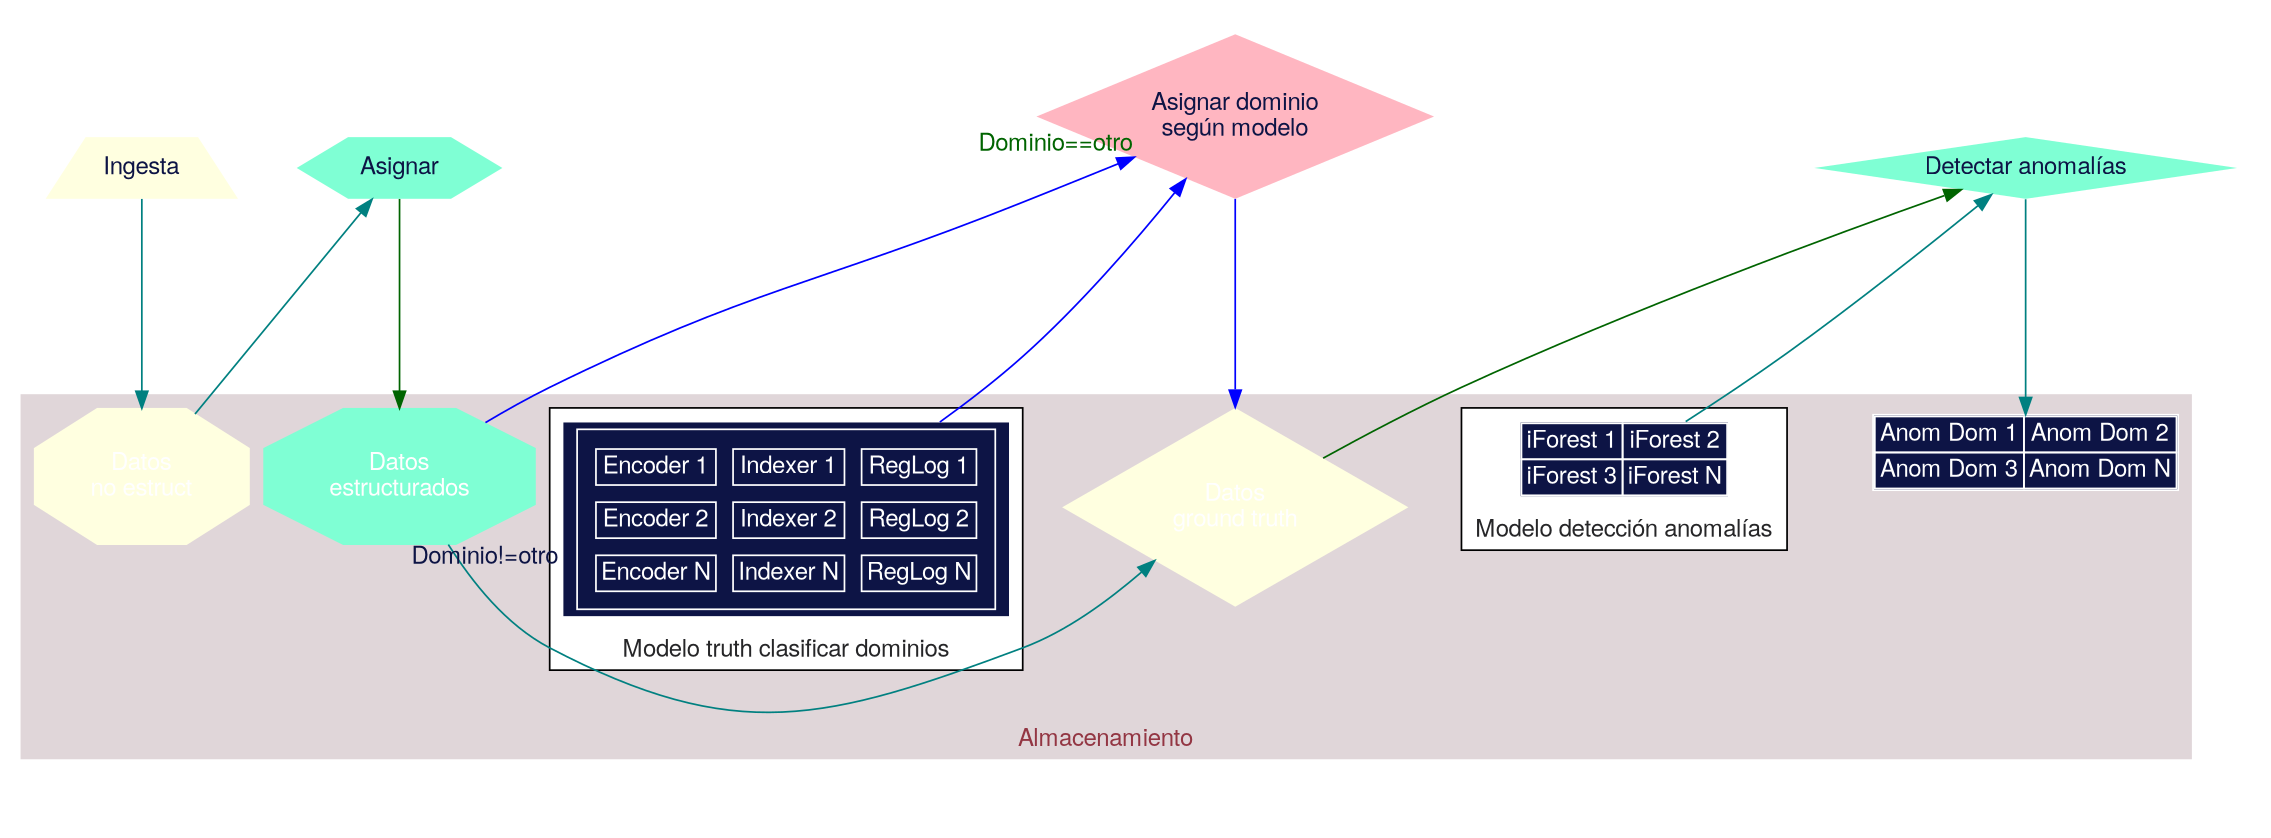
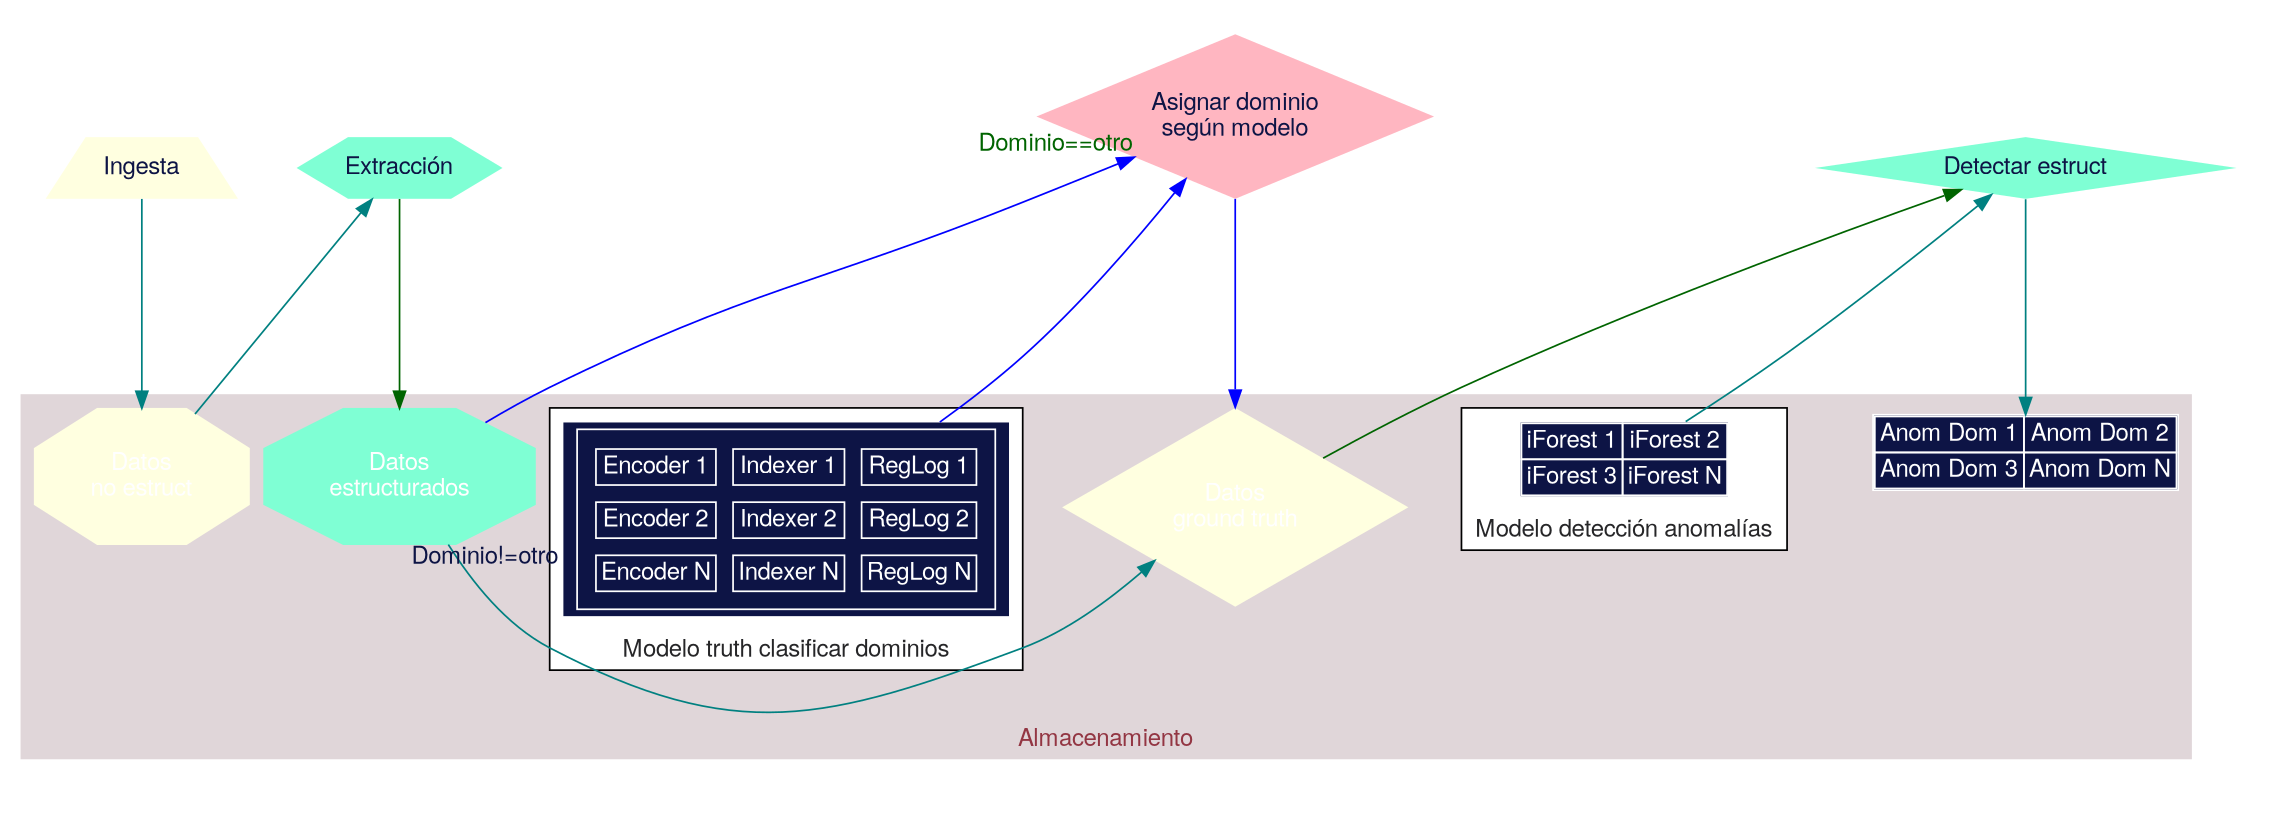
(400, 168) -> (400, 168)
(2026, 168) -> (2026, 168)
